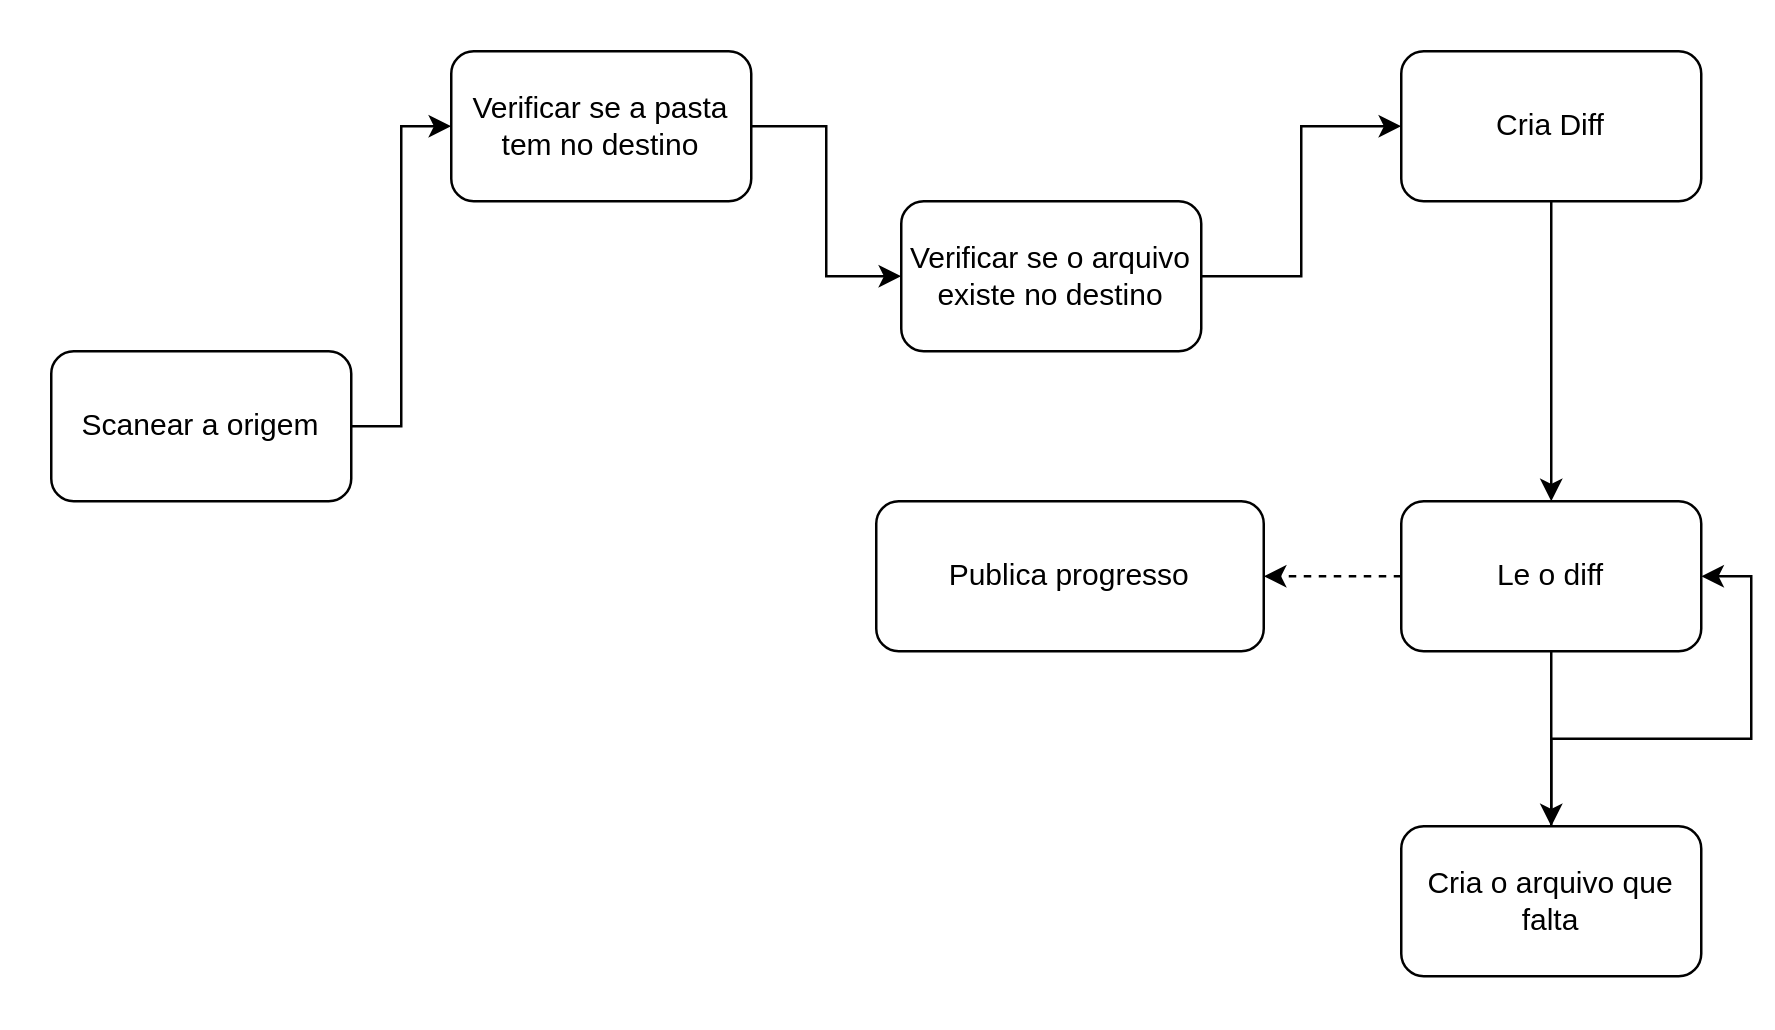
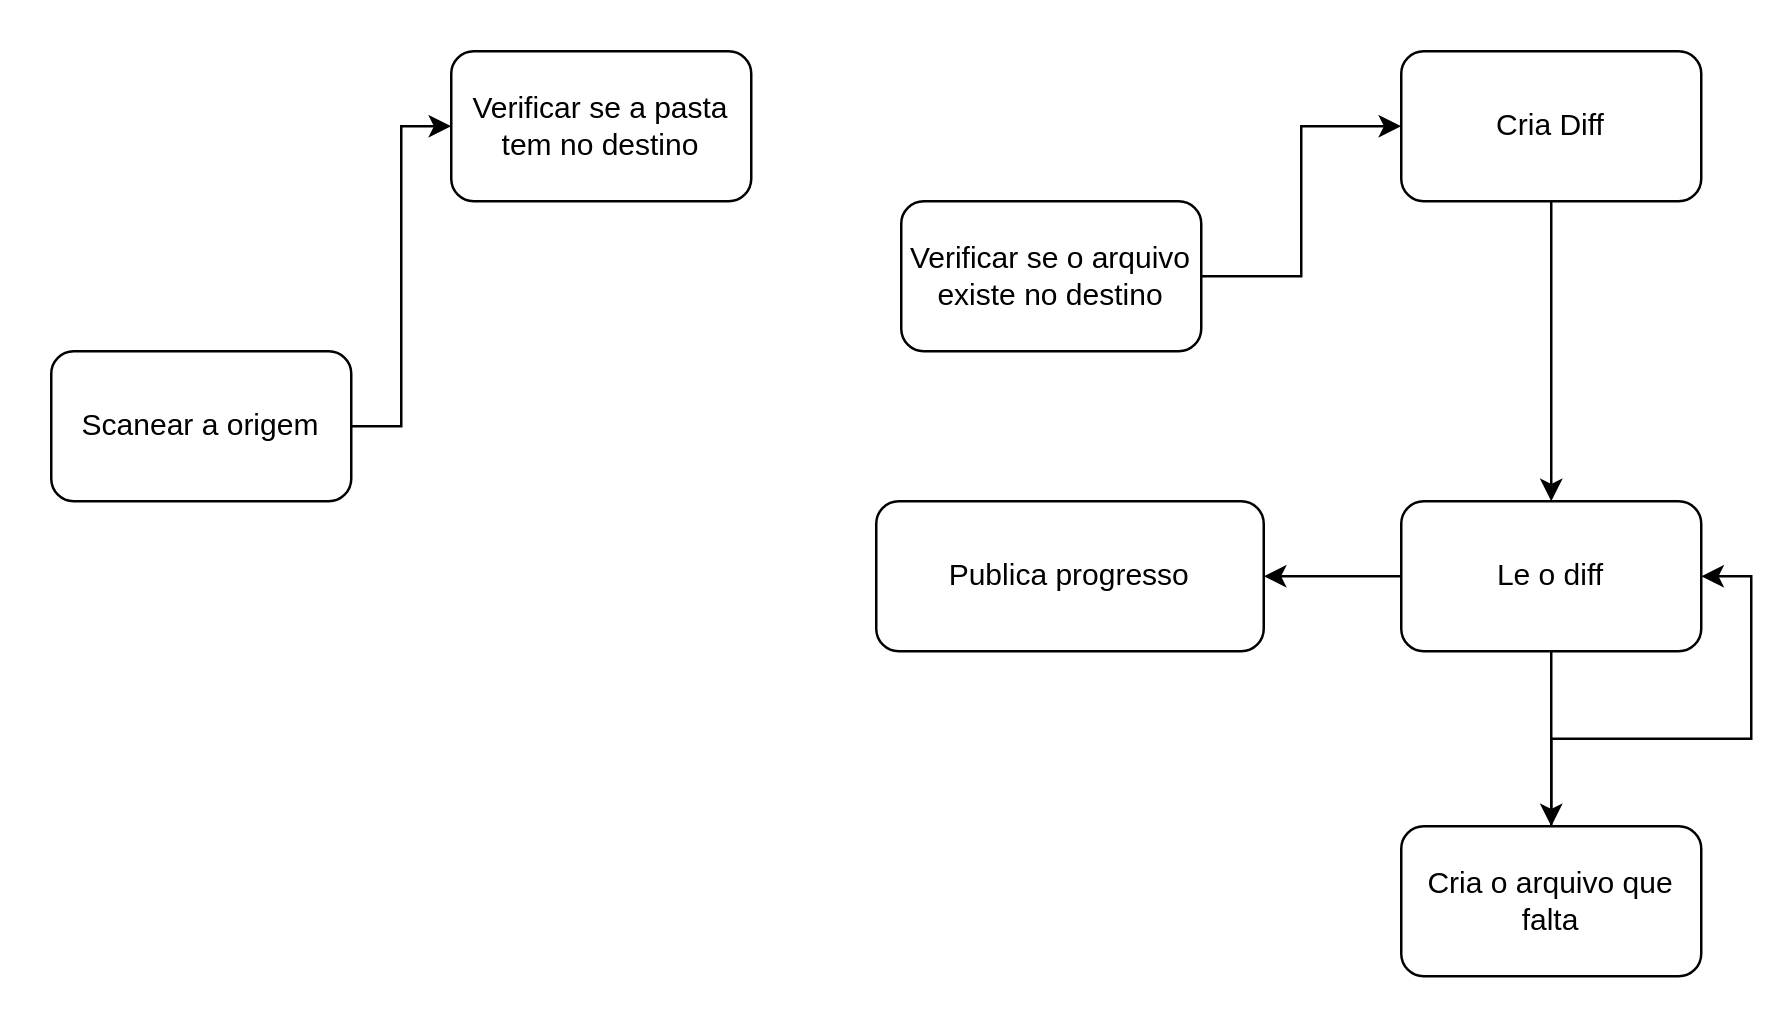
(826, 193) -> none
(1339, 576) -> (1339, 576)
